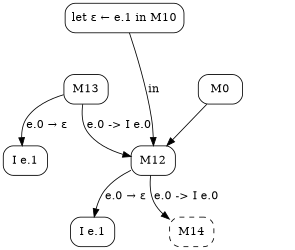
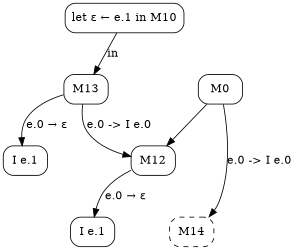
(145, 84) -> (107, 50)
(152, 196) -> (227, 158)
